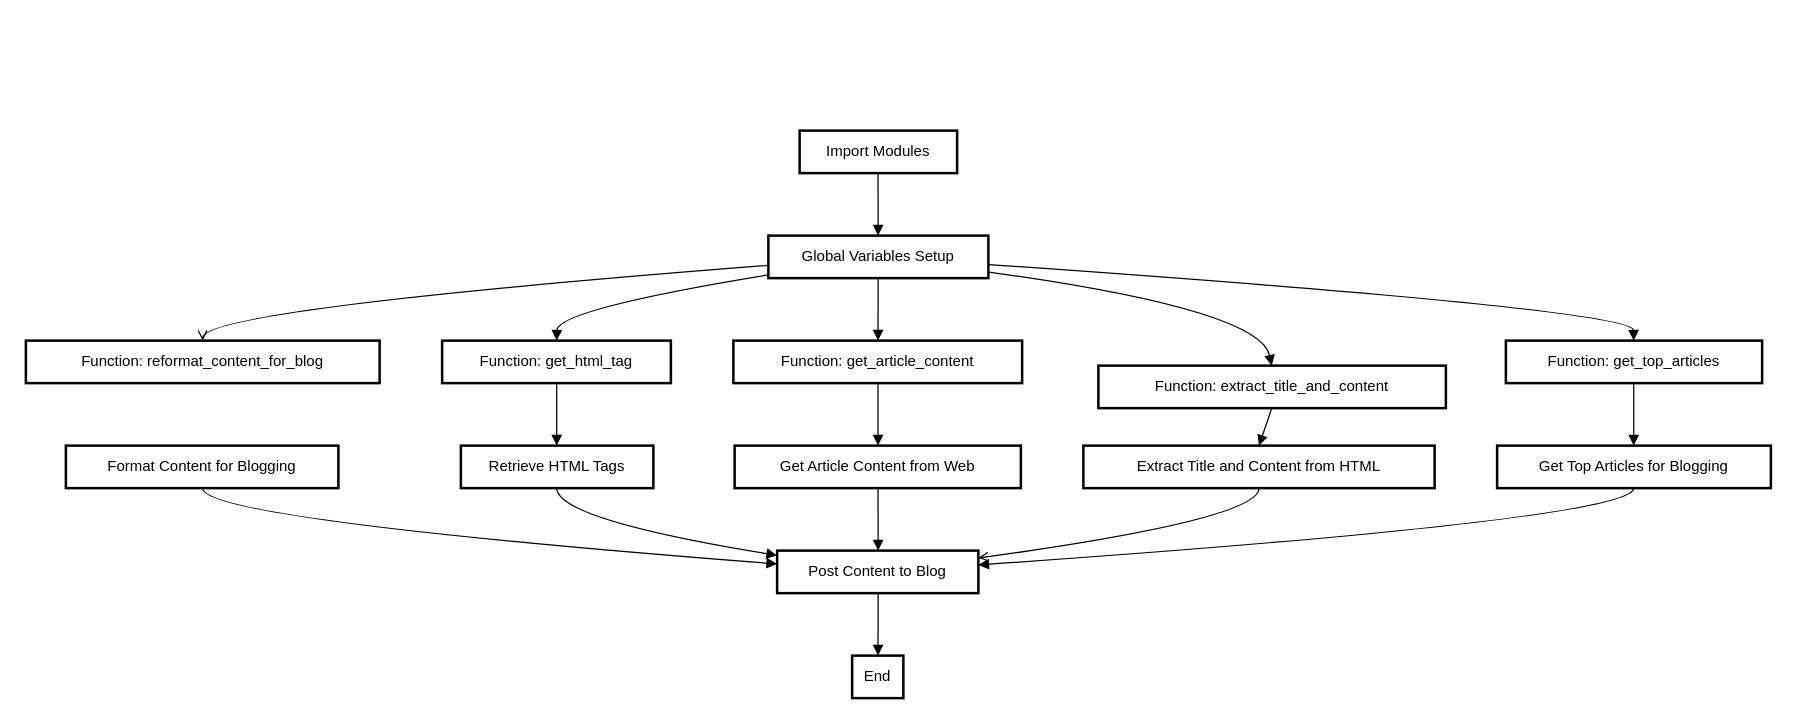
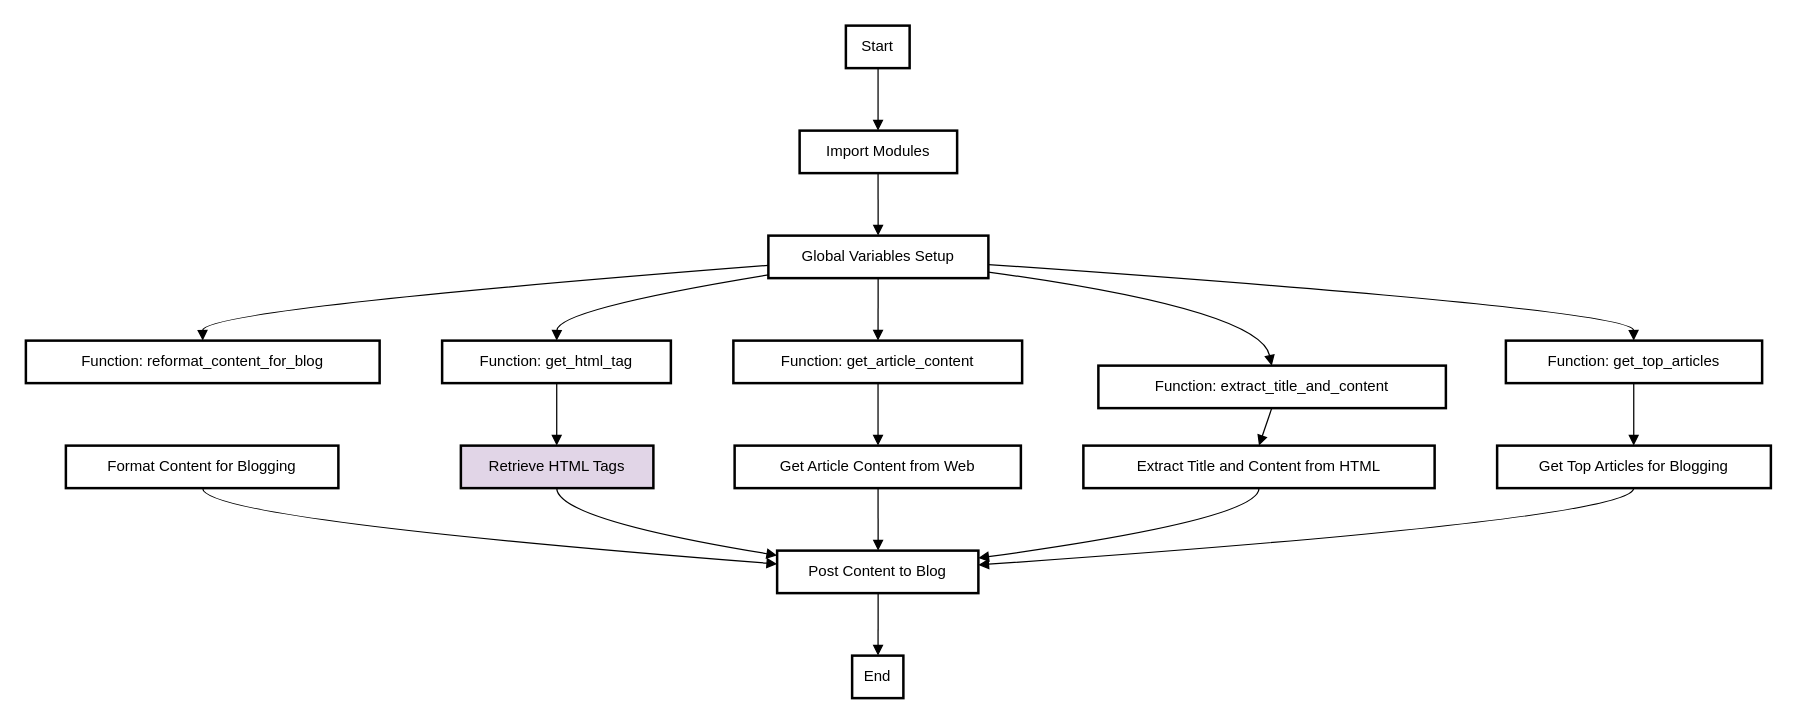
none -> (878, 47)
none -> (878, 95)
(359, 304) -> (359, 302)
(557, 467) -> (557, 467)
(986, 557) -> (989, 557)
